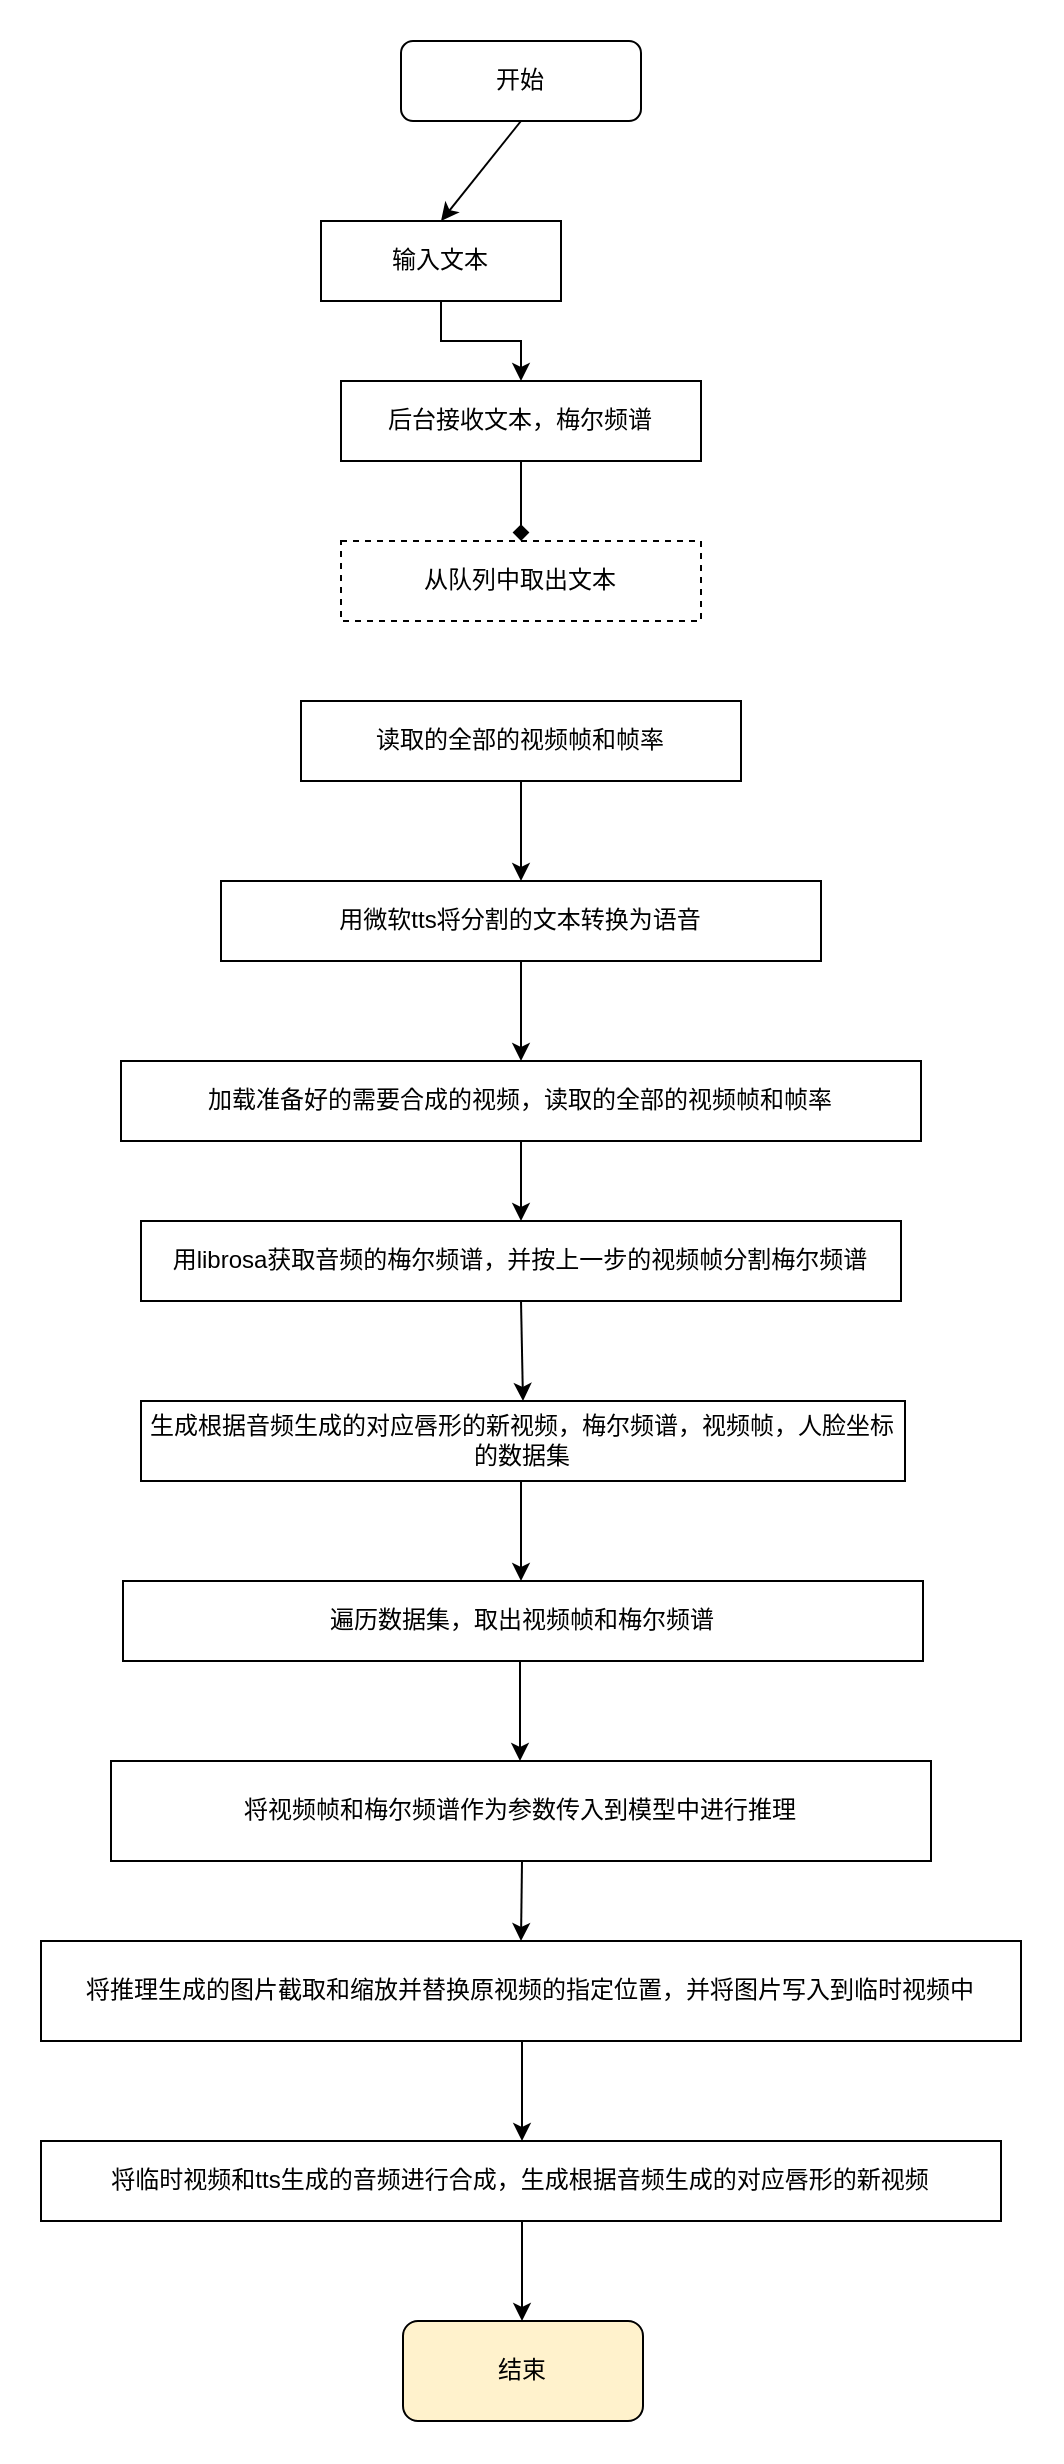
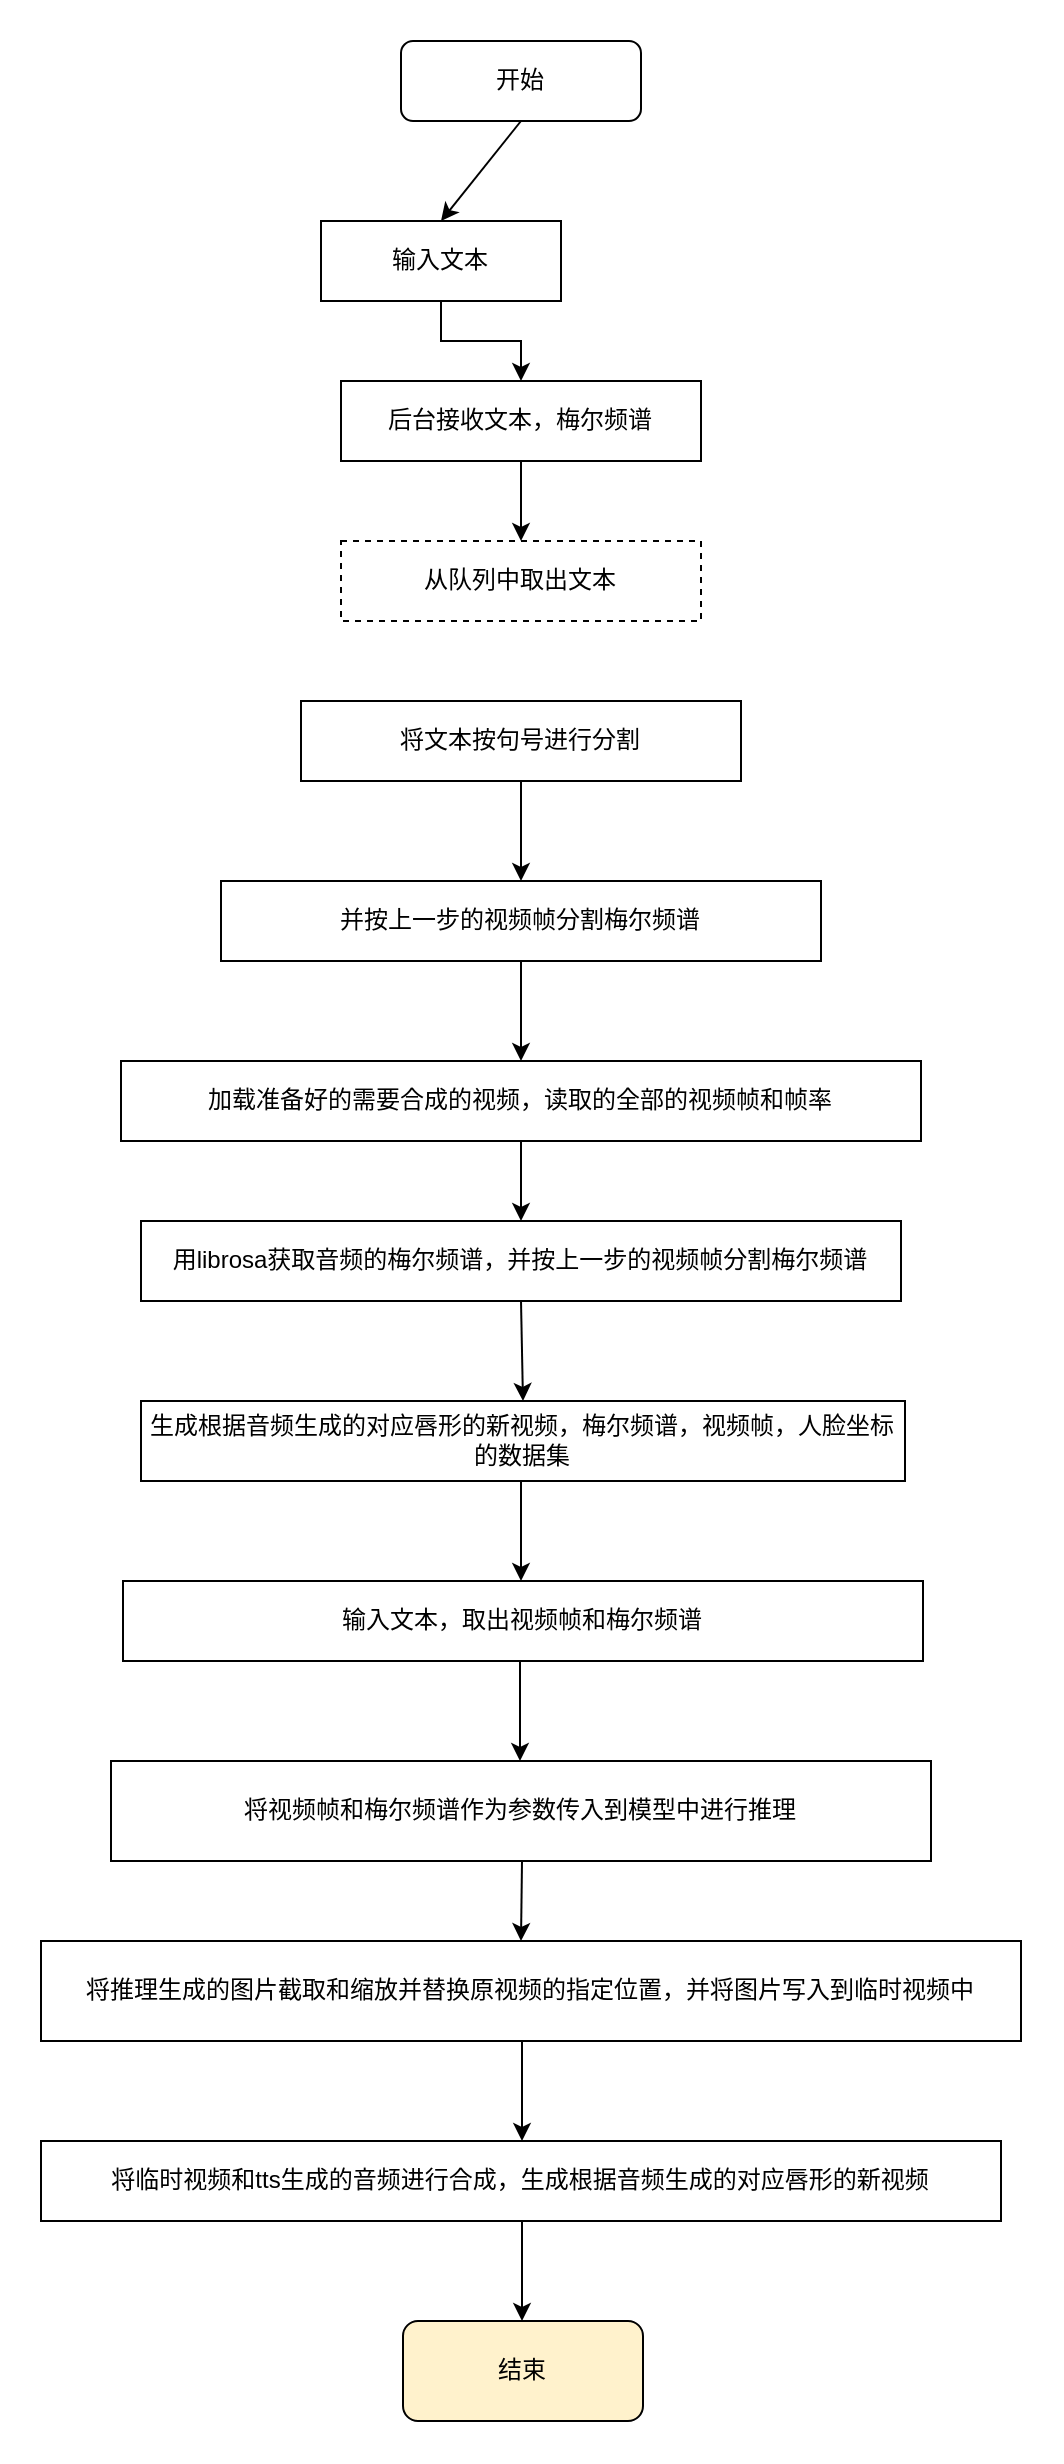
(521, 525) -> (521, 526)
(521, 741) -> (521, 741)
(521, 921) -> (521, 921)
(523, 1621) -> (523, 1621)
